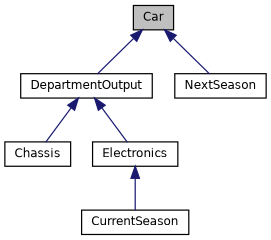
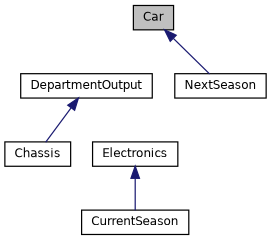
(115, 56) -> none
(115, 125) -> none
